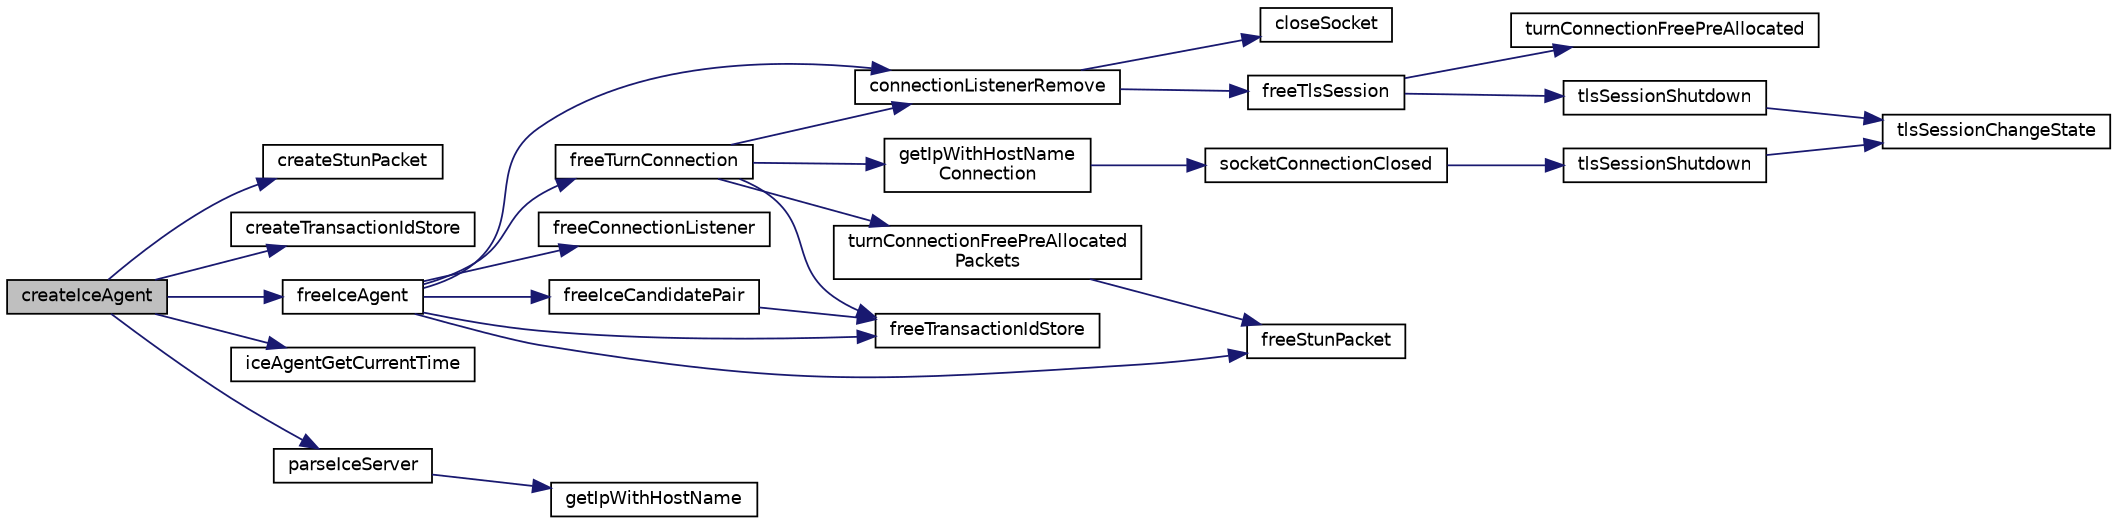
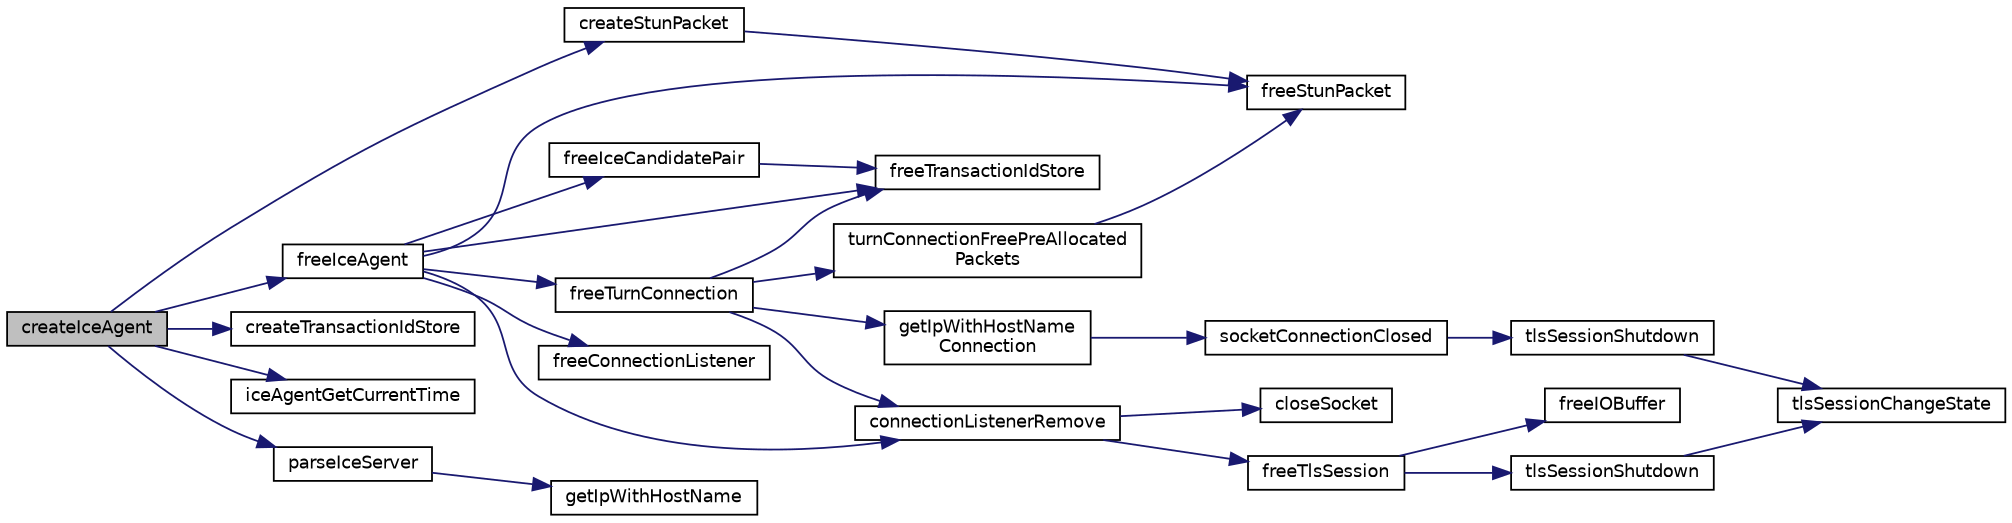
(1665, 30) -> (1612, 405)
none -> (987, 52)
